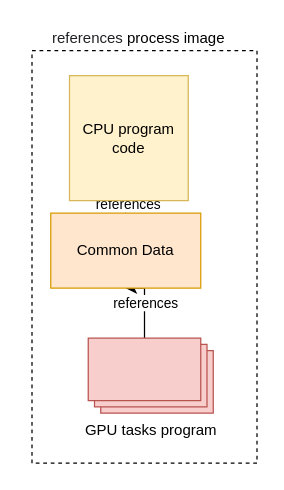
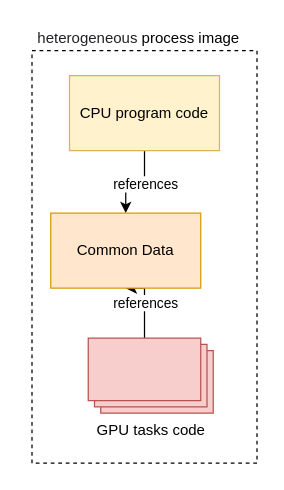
(139, 38) -> (139, 38)
(129, 138) -> (144, 113)
(151, 431) -> (151, 431)
